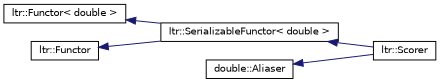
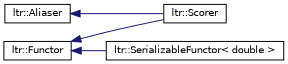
(65, 14) -> none
(355, 45) -> (122, 29)
(250, 69) -> (38, 14)
